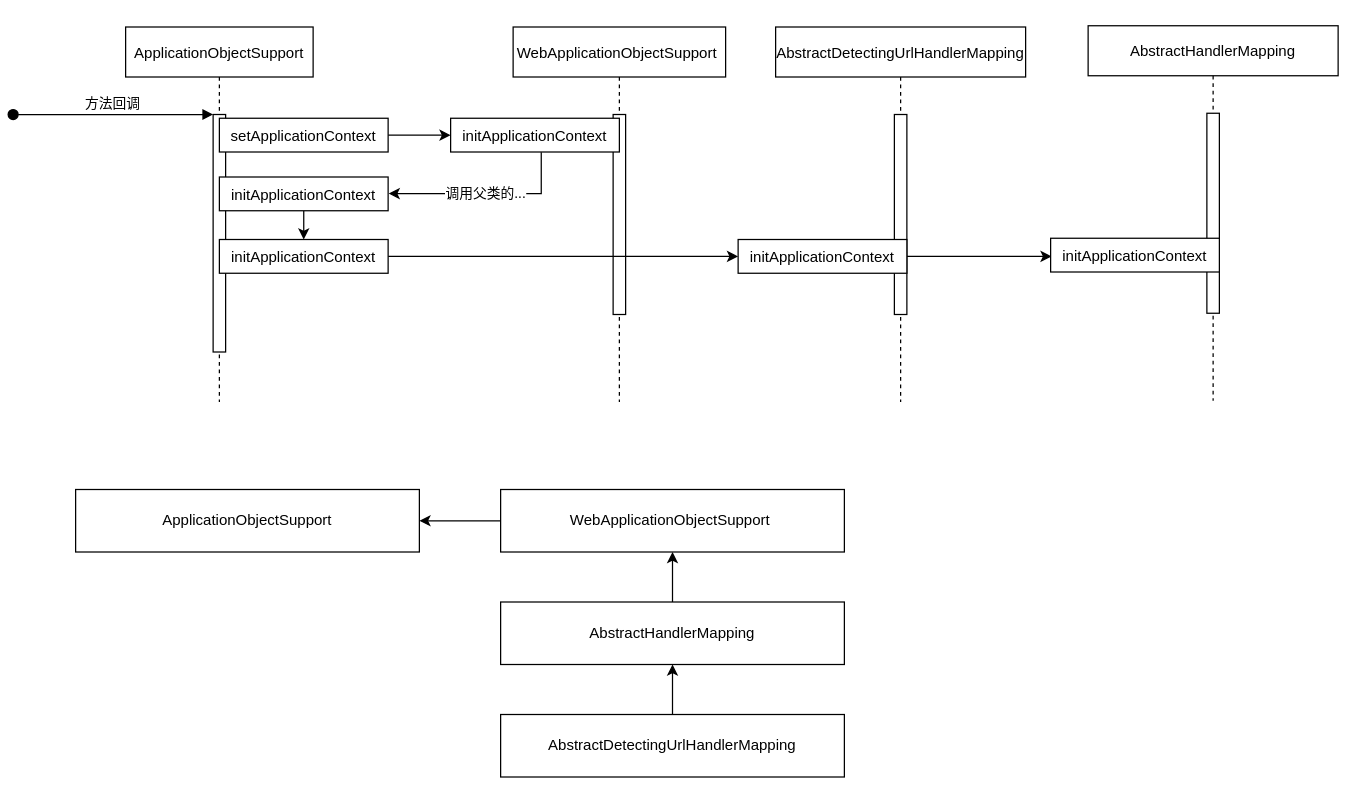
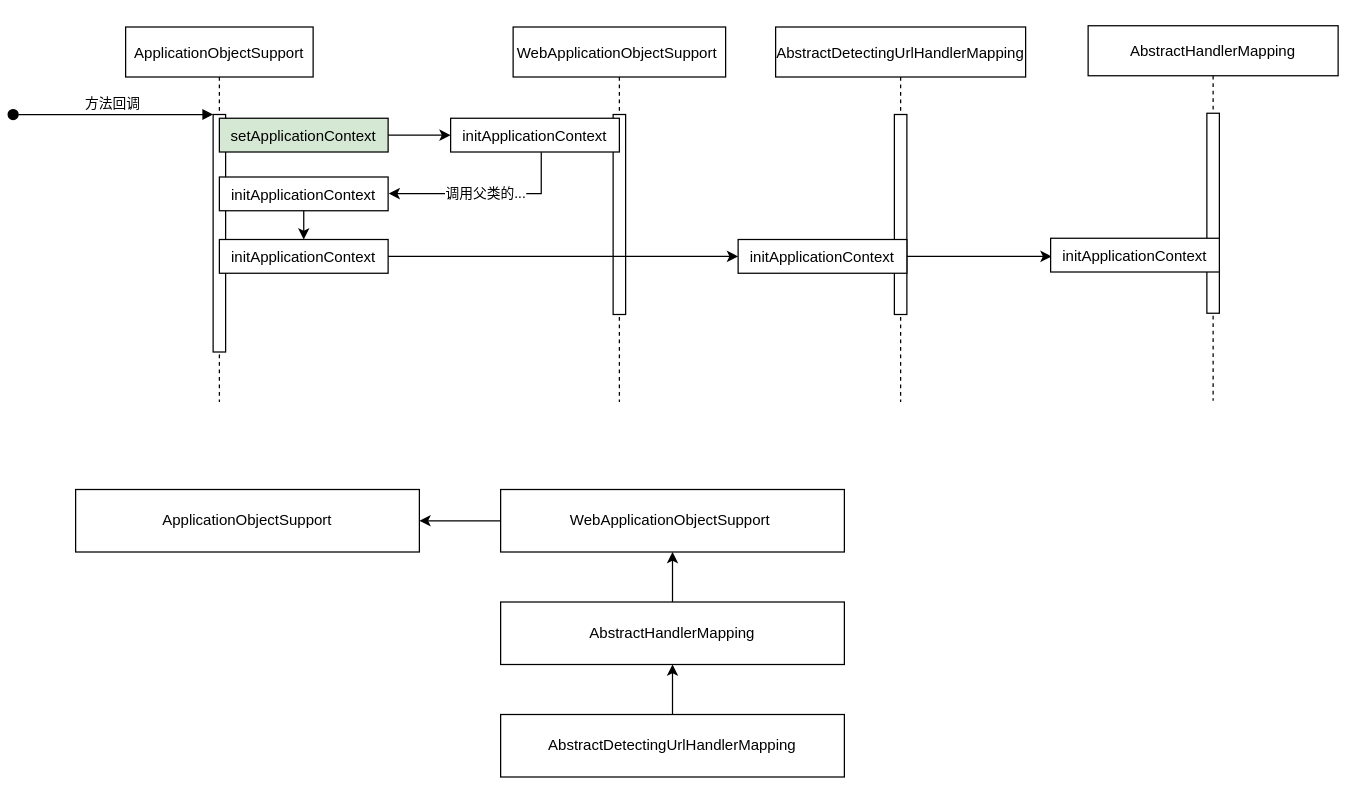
(304, 135) -> (304, 135)
